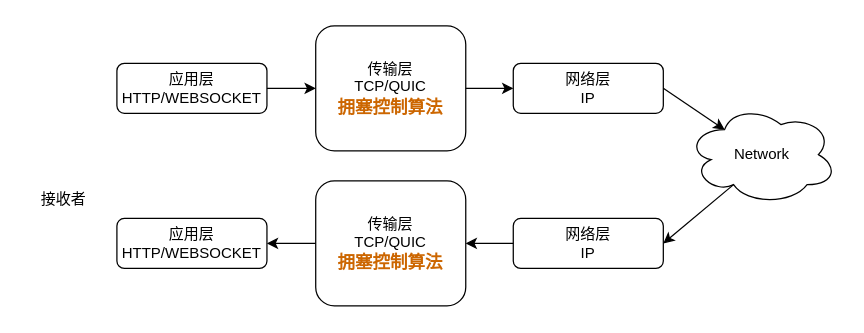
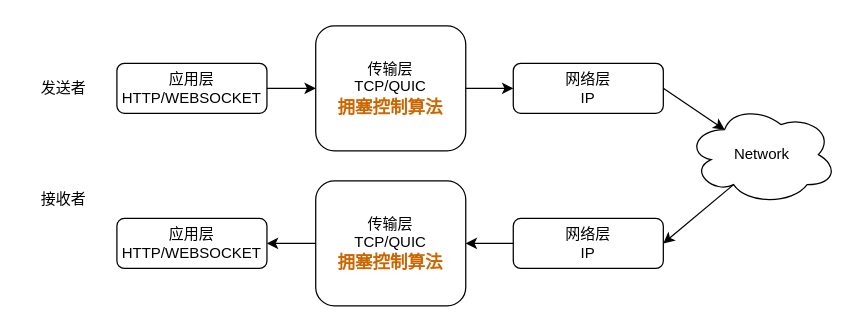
none -> (63, 88)
